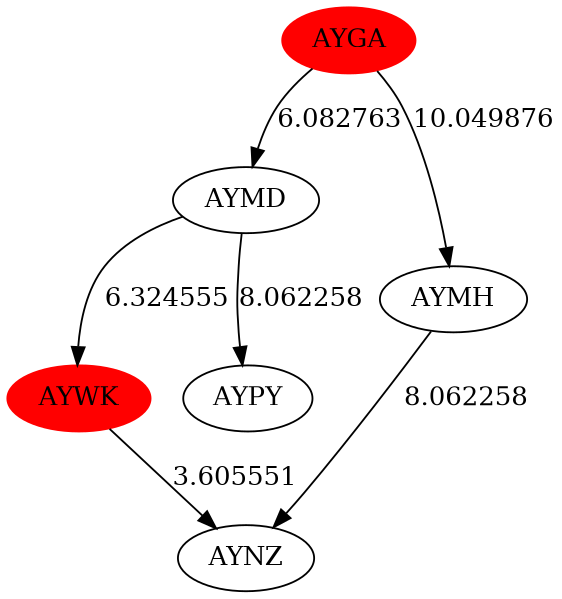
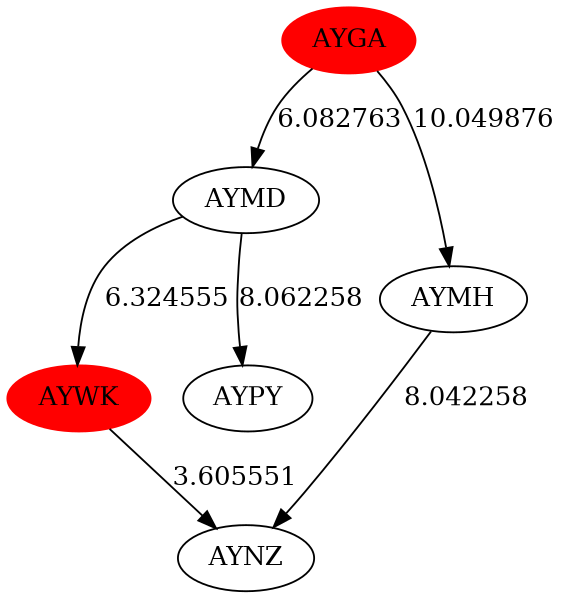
(466, 398) -> (466, 398)
